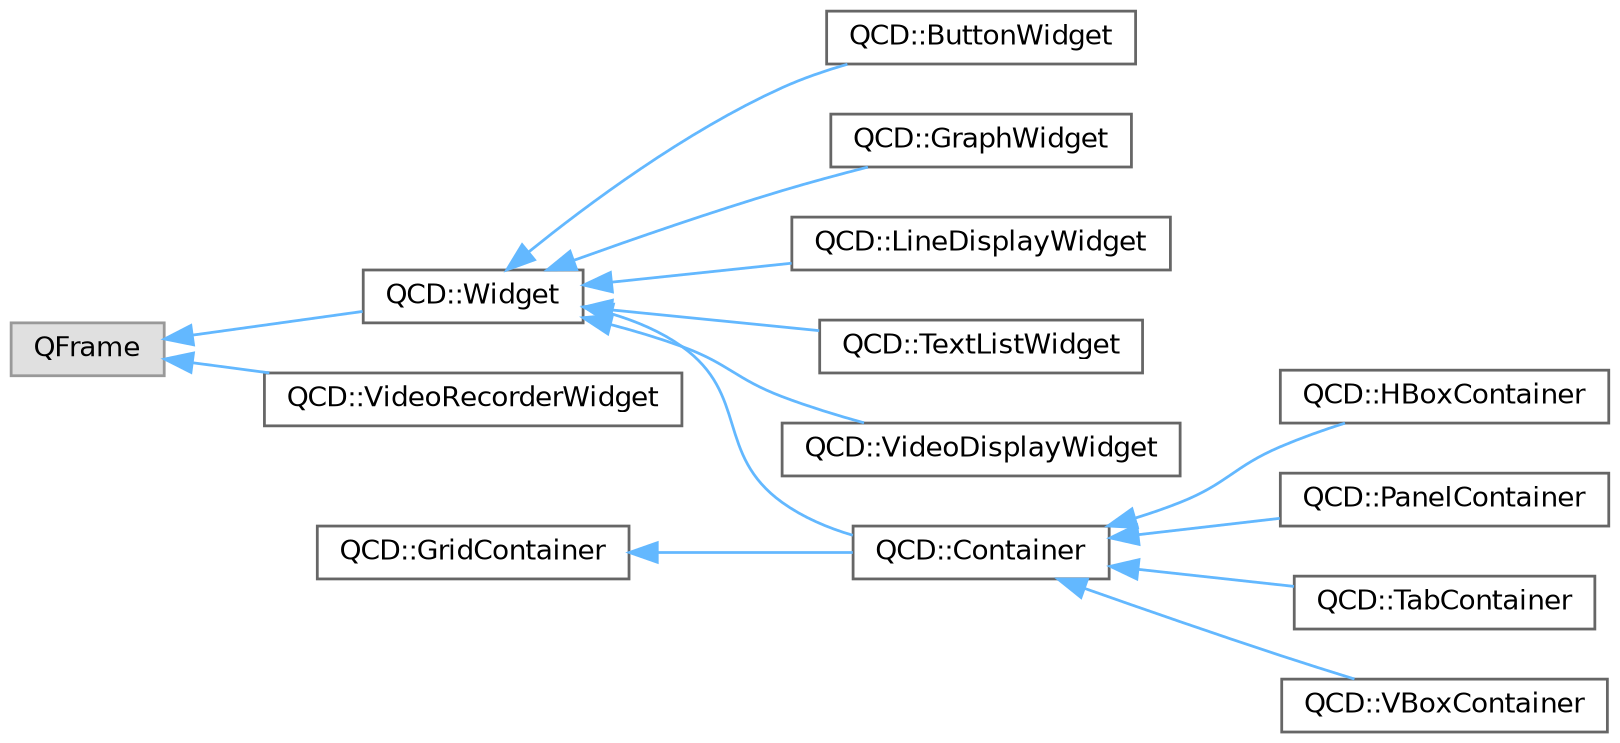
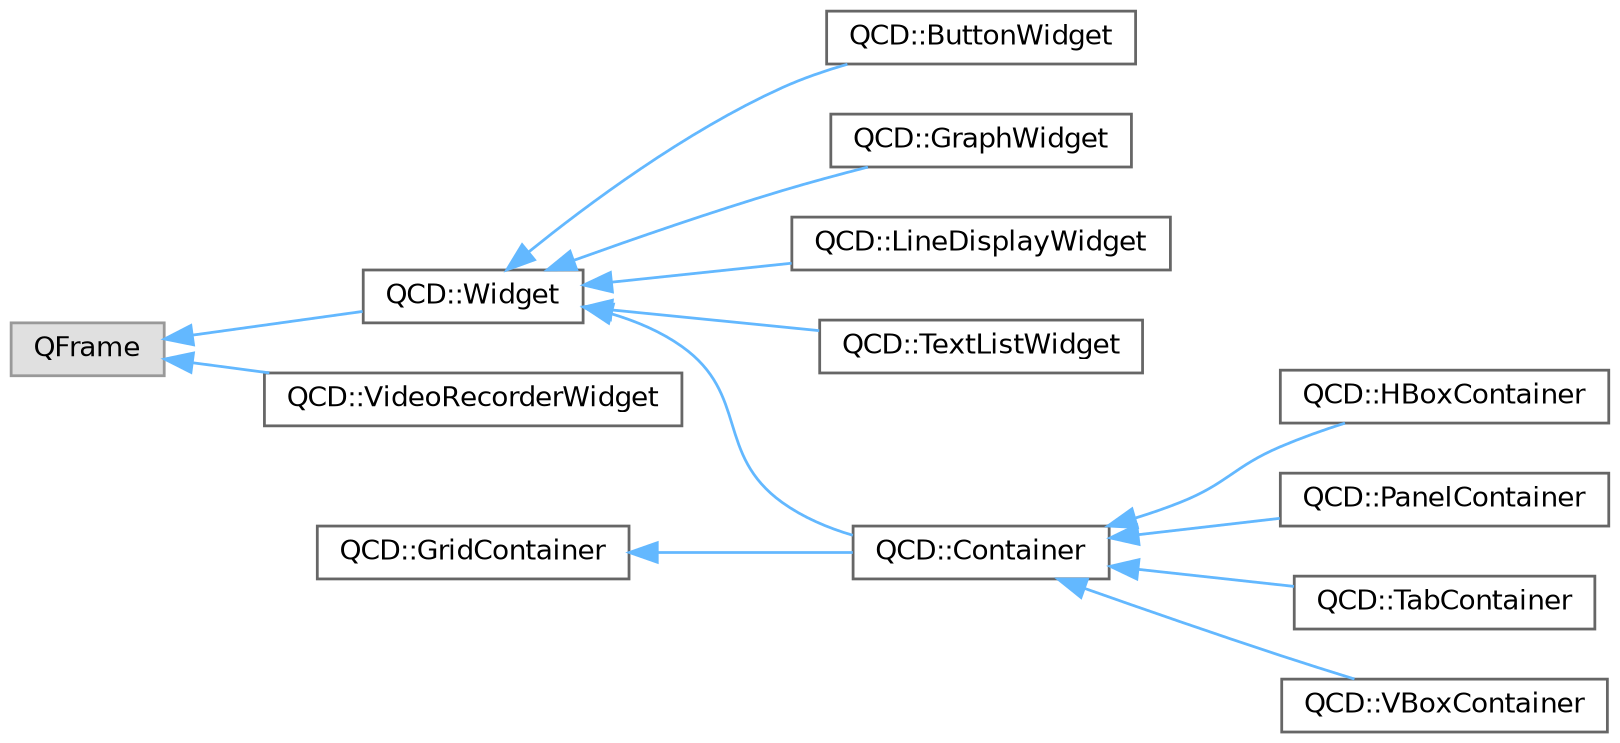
(981, 450) -> none
